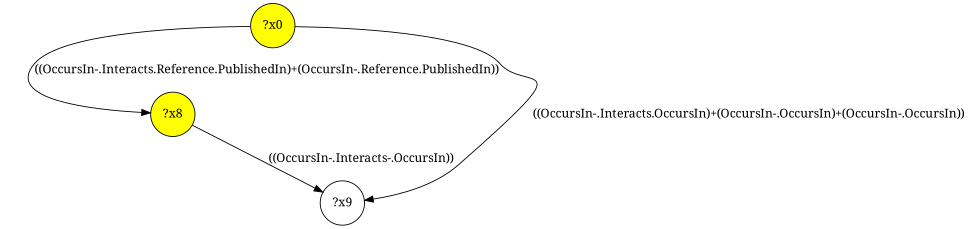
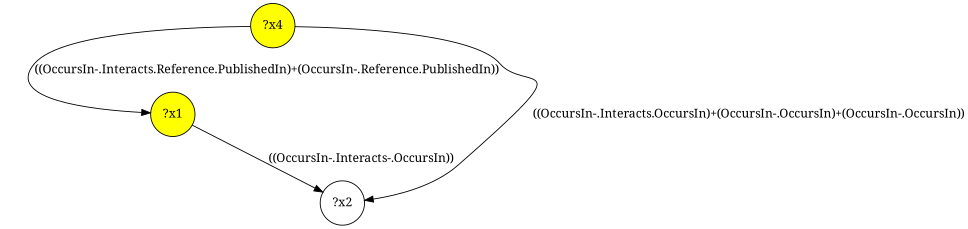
(273, 26) -> (273, 26)
(173, 114) -> (173, 114)
(342, 203) -> (342, 203)
